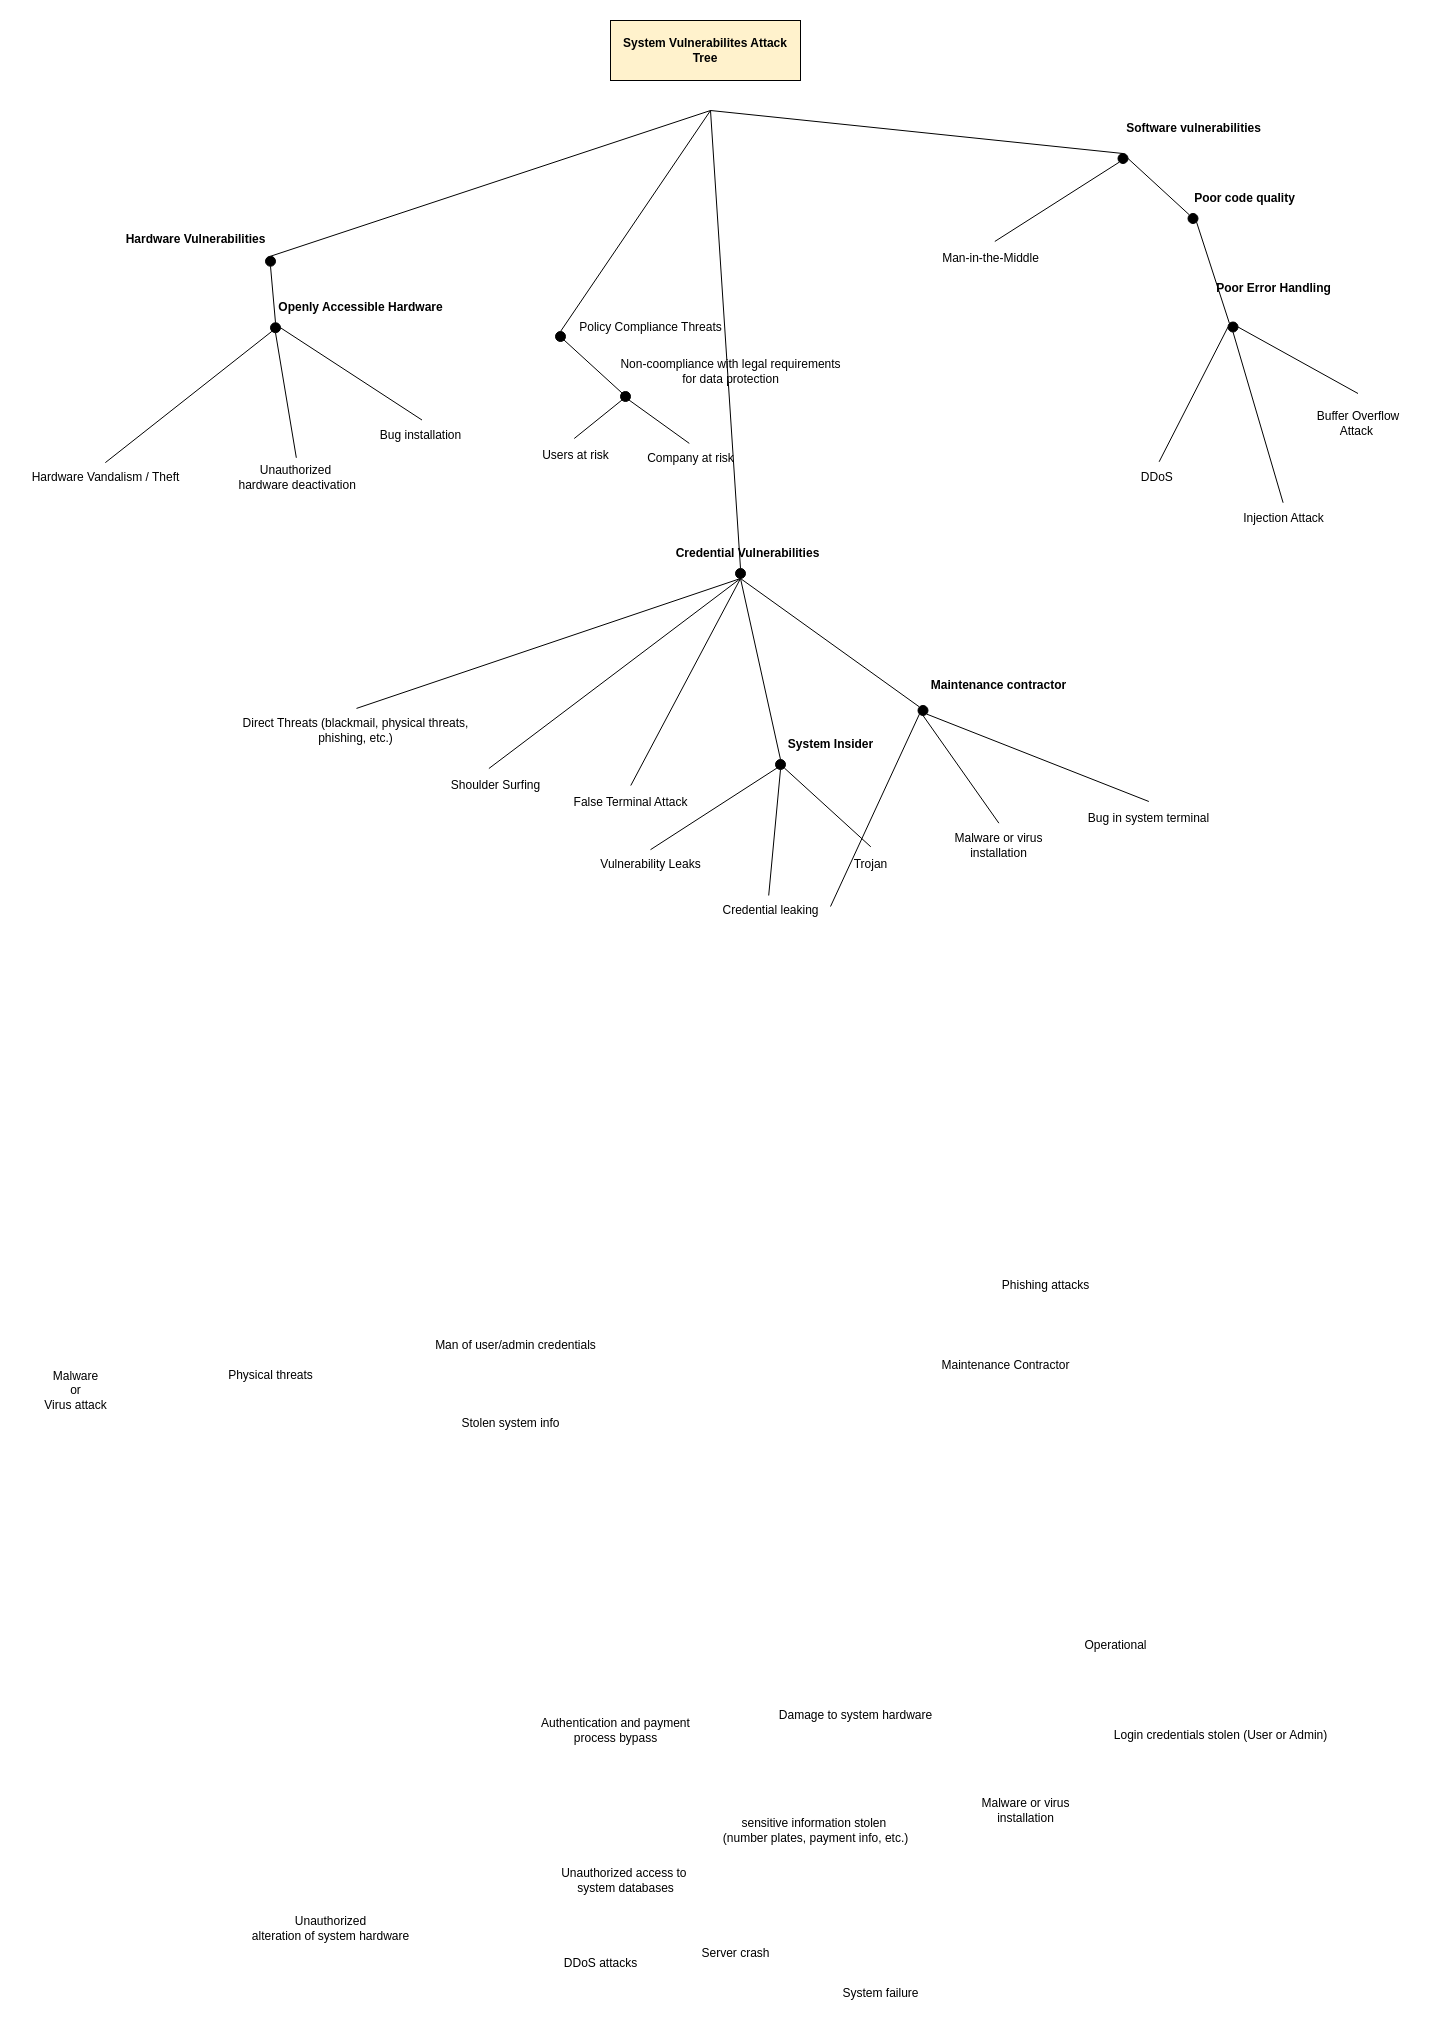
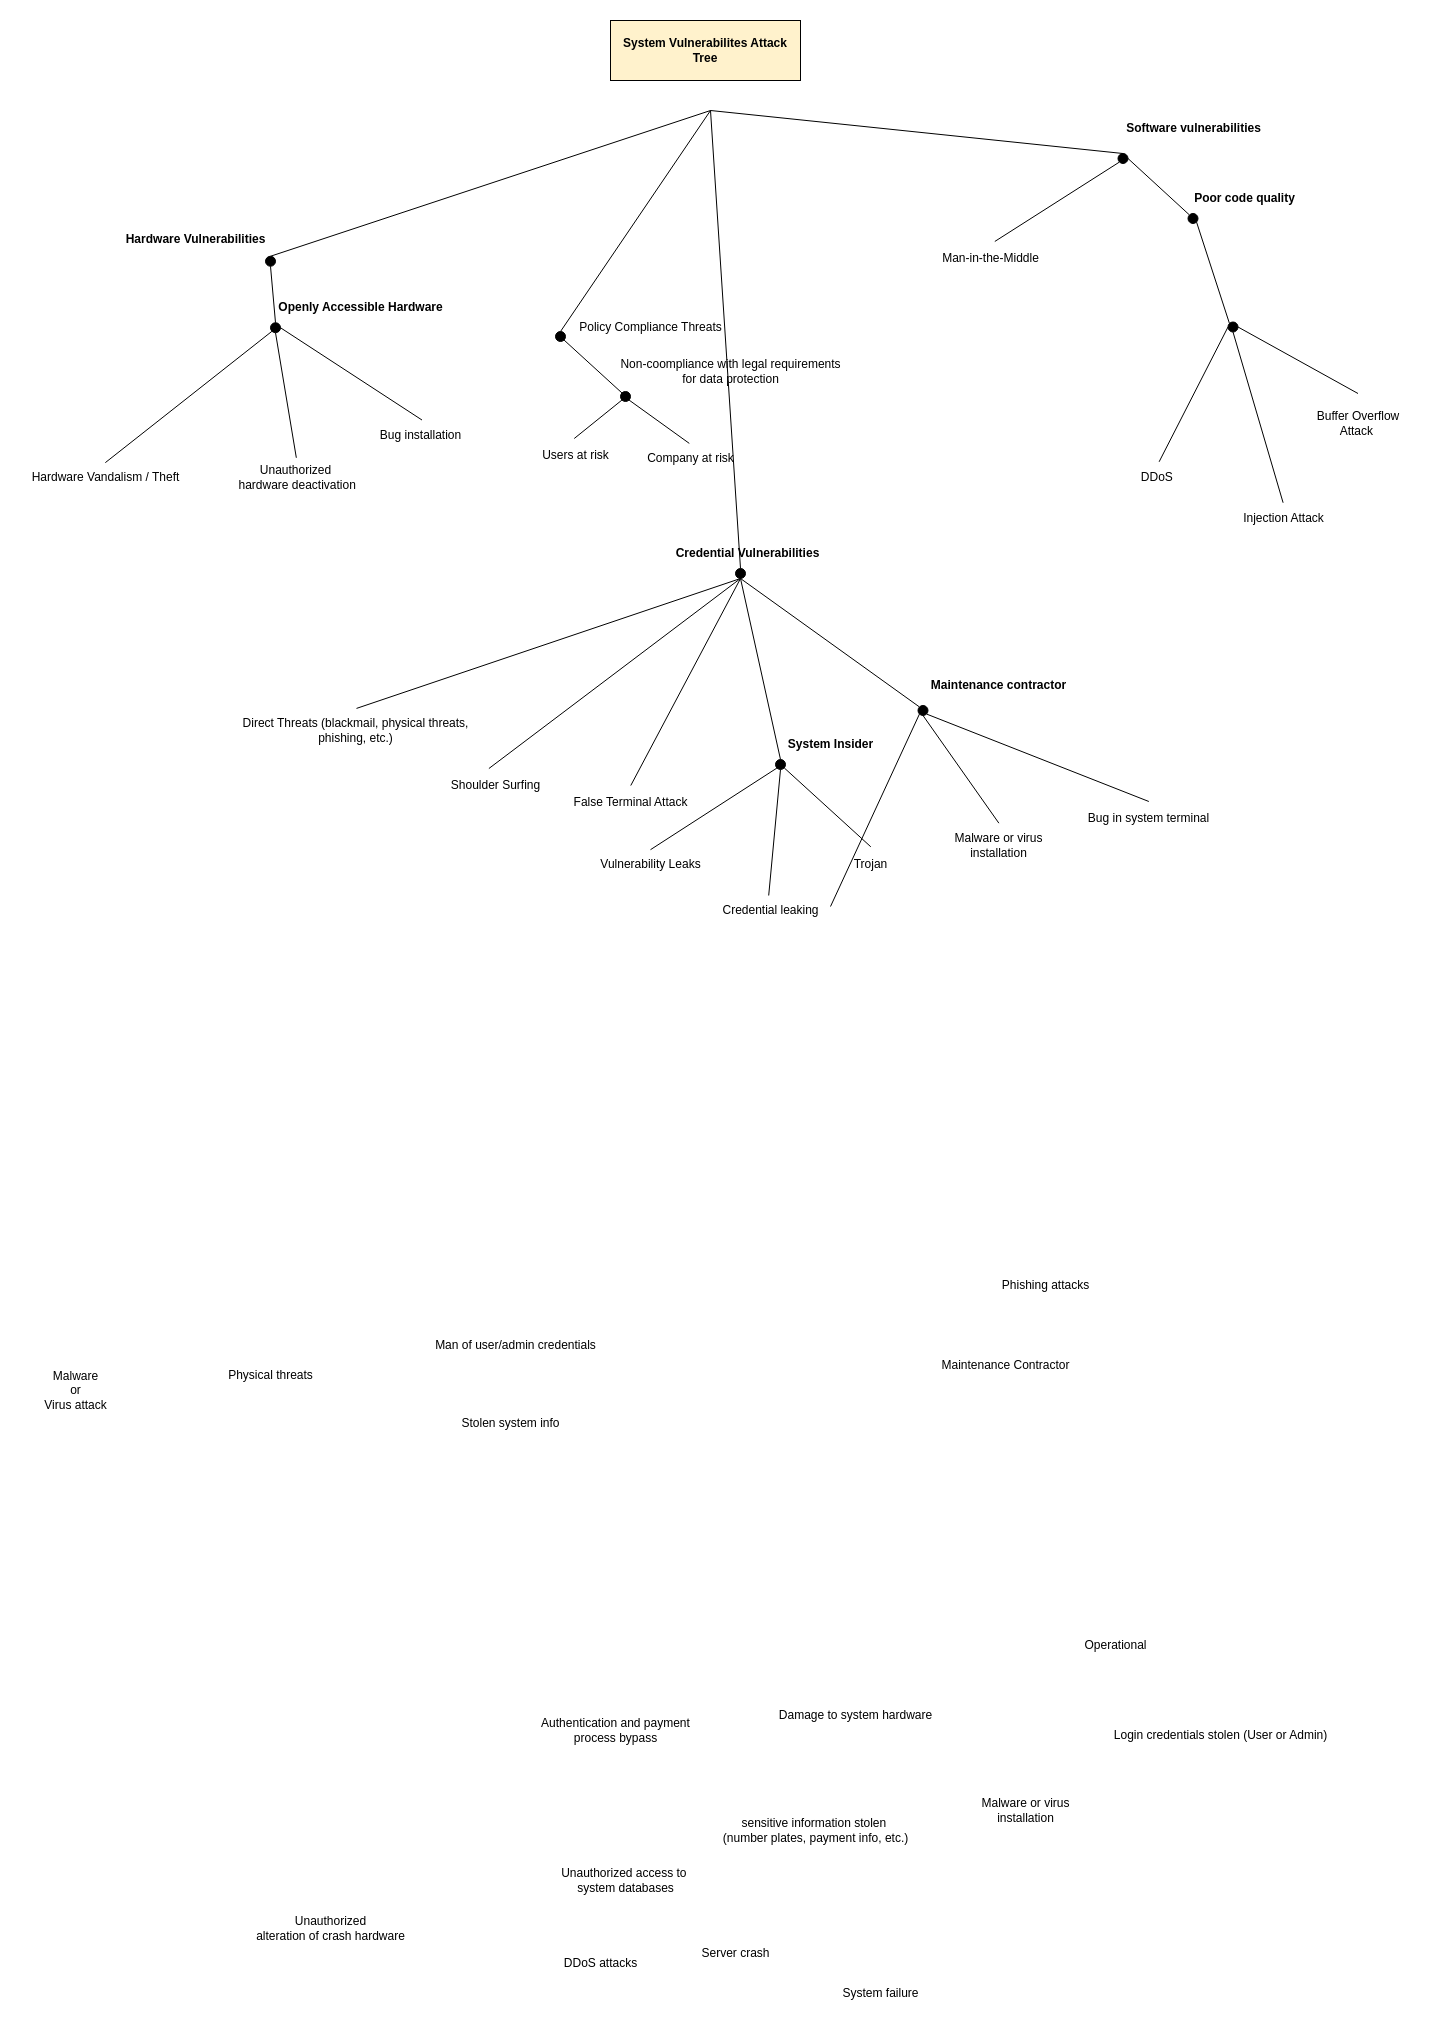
(1273, 289) -> none
(331, 1929) -> (331, 1929)
